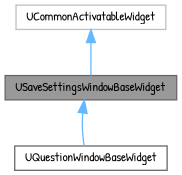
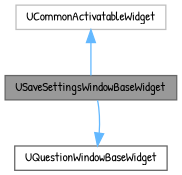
(82, 130) -> (99, 117)
